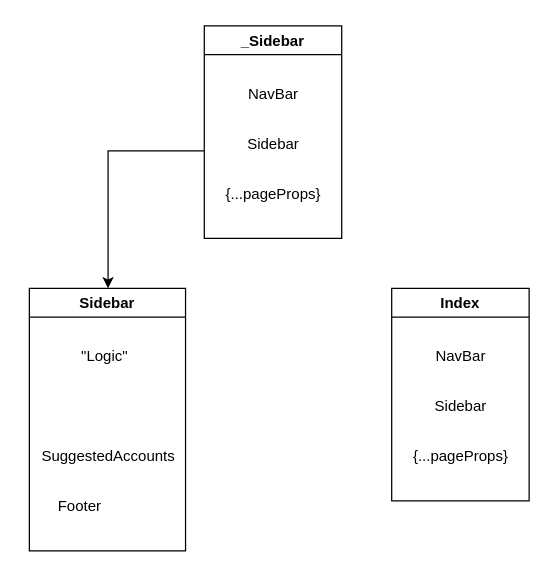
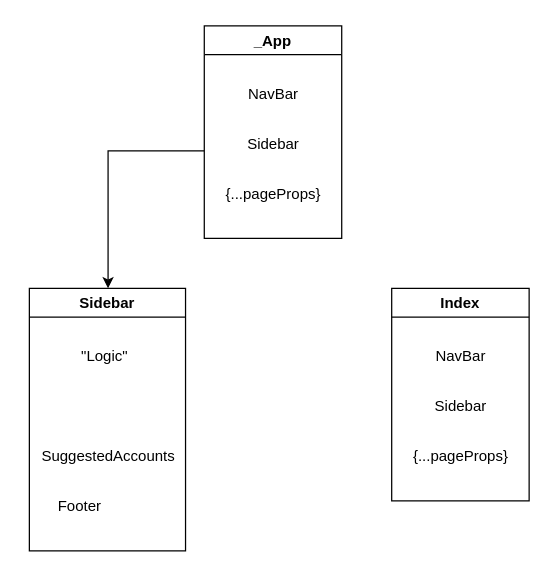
(273, 41) -> (273, 41)
